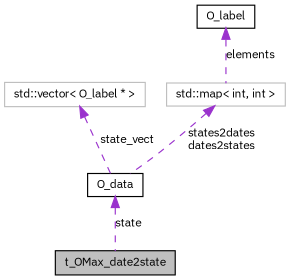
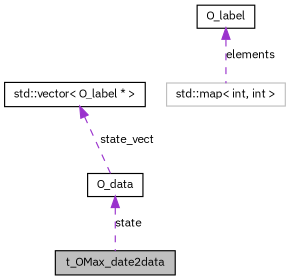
(75, 95) -> (75, 95)
(169, 145) -> none
(115, 263) -> (115, 263)
